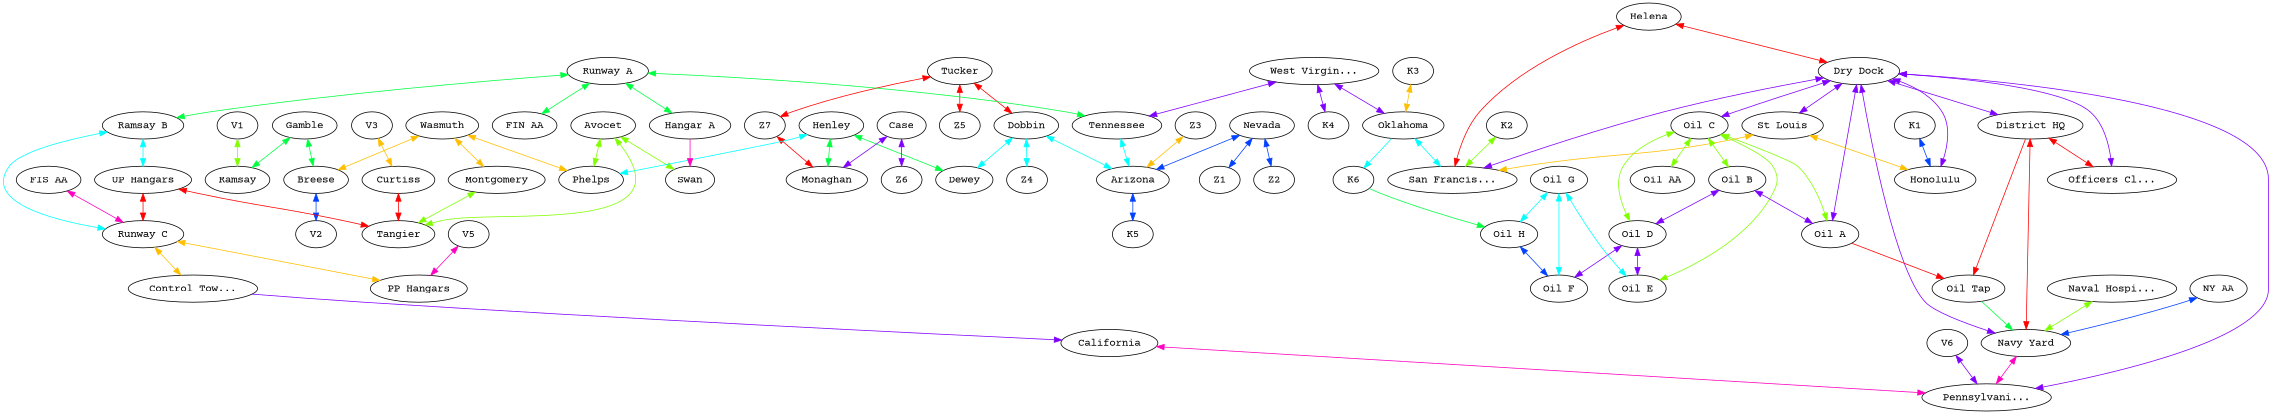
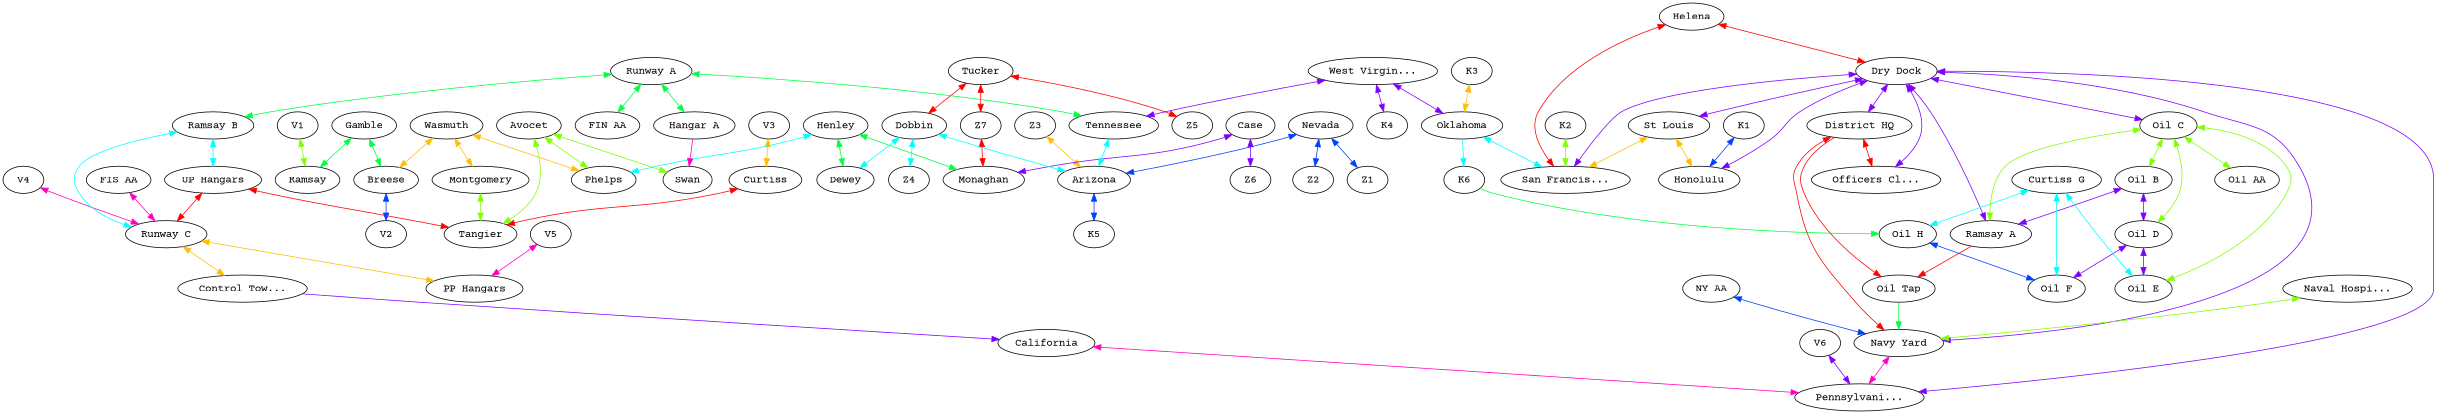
none -> (23, 180)
(1559, 180) -> (2057, 180)
(1830, 234) -> (1991, 234)
